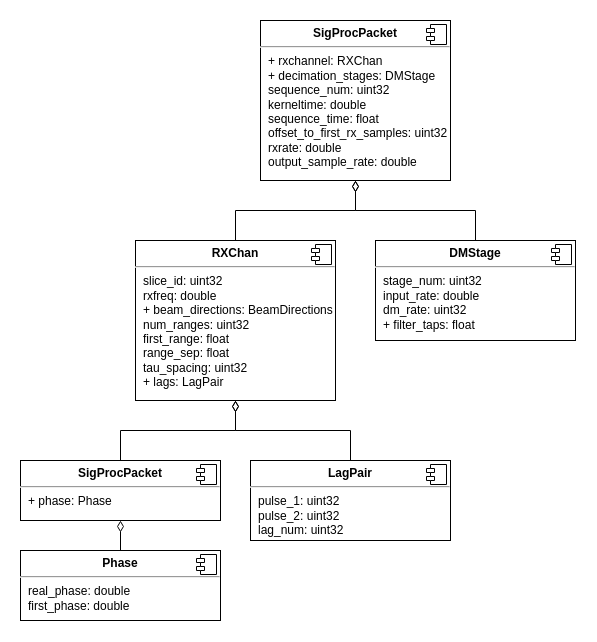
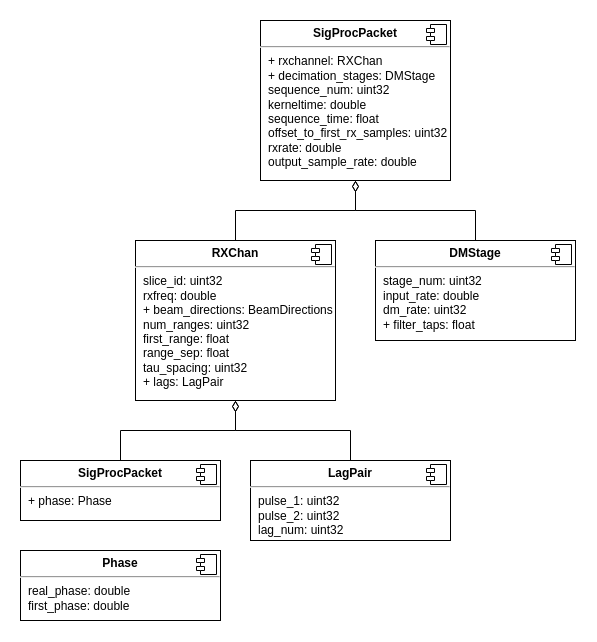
(121, 541) -> none
